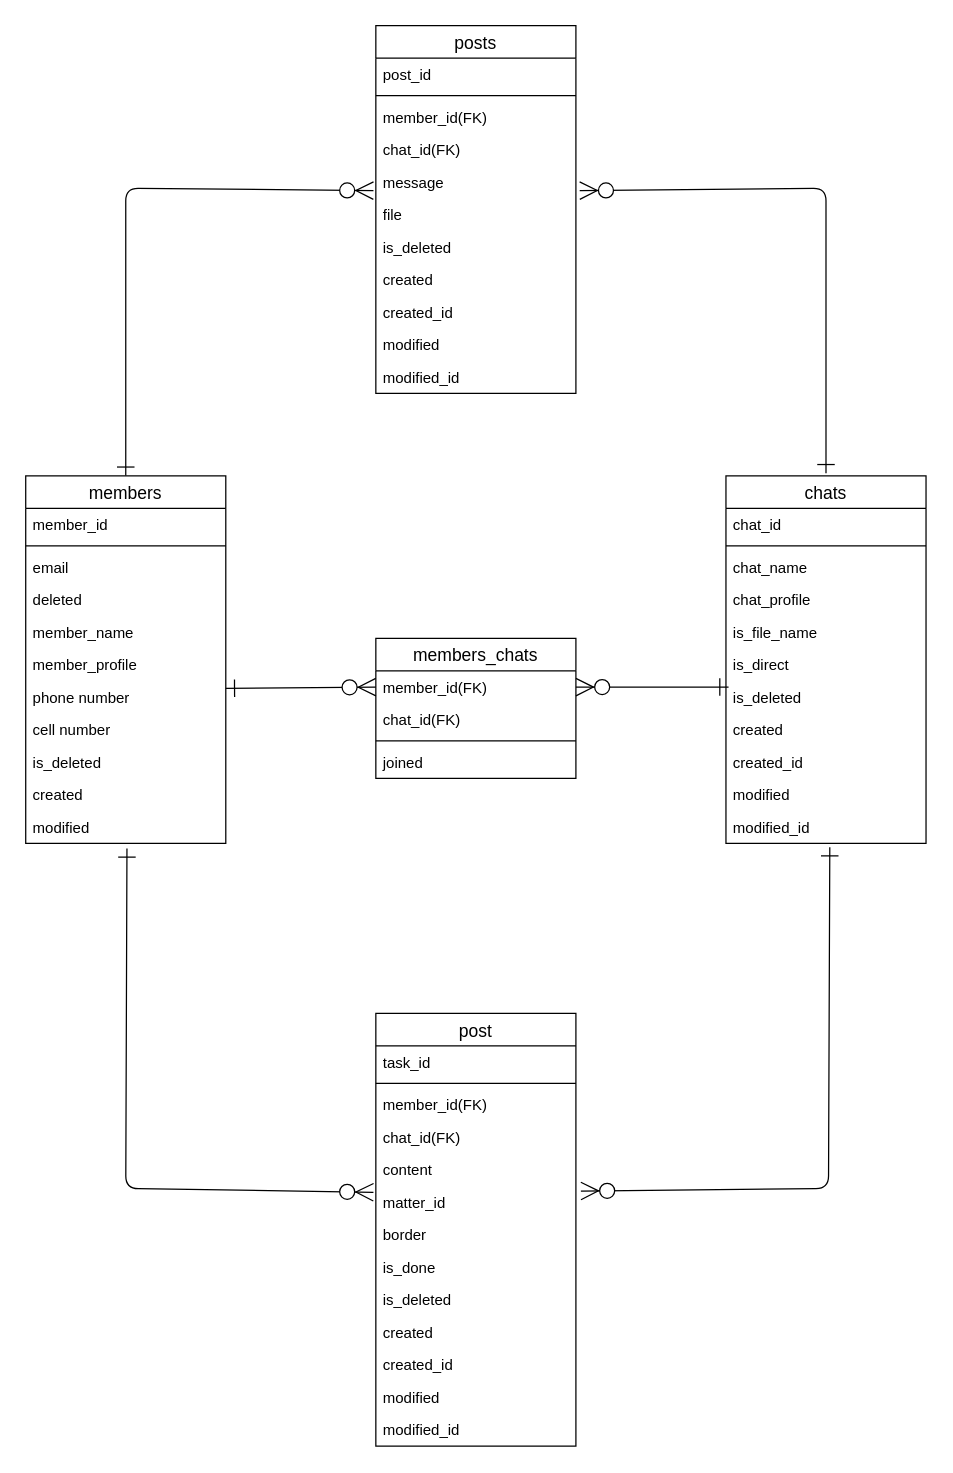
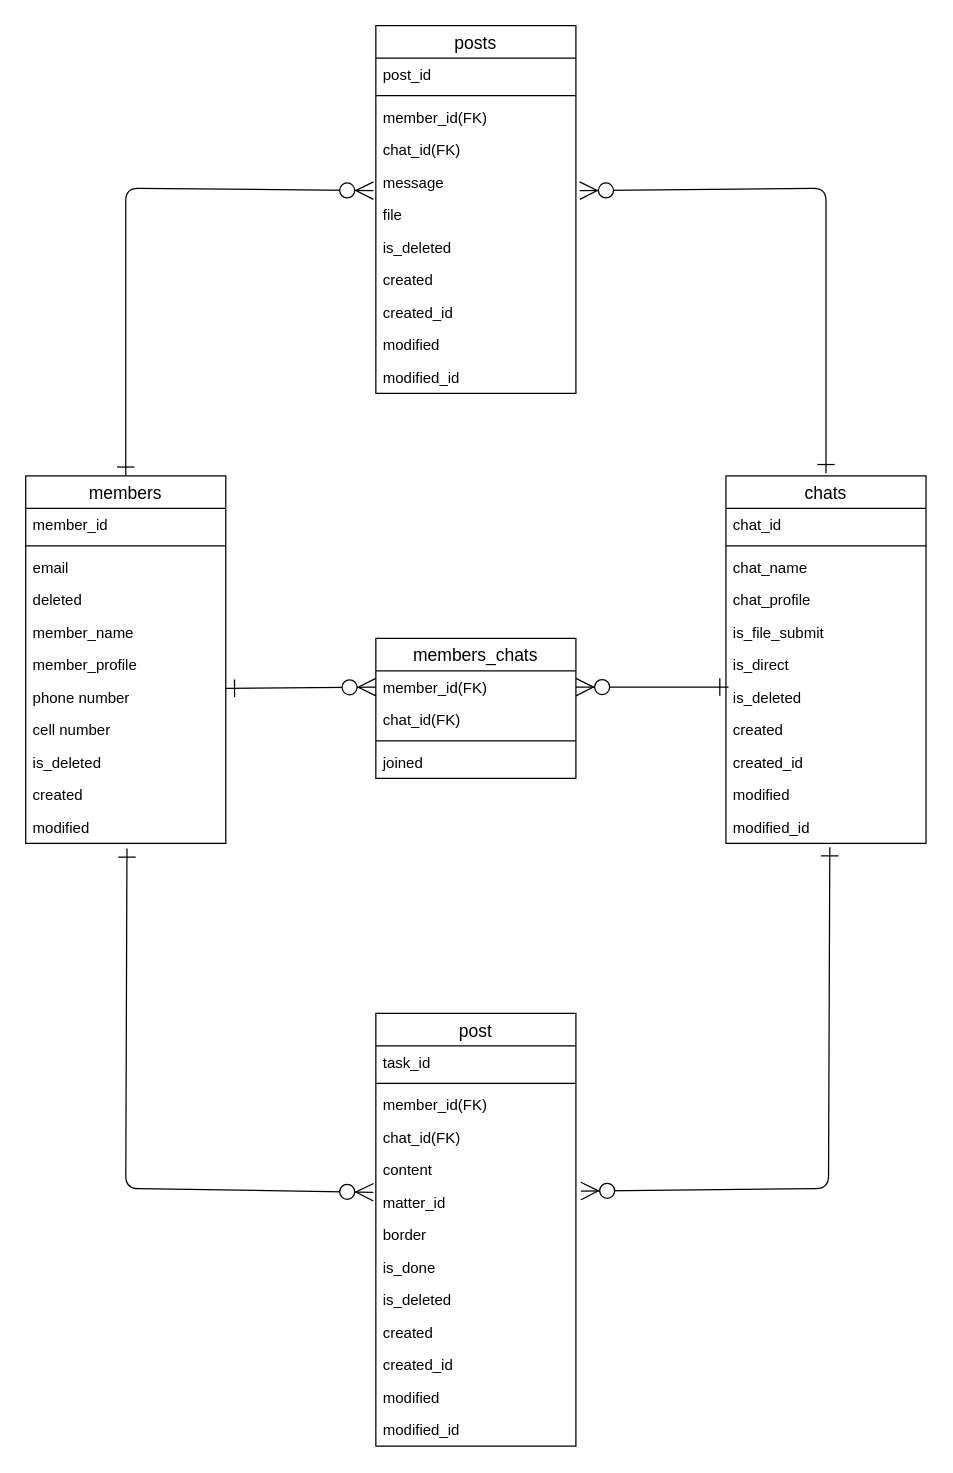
(777, 633) -> (784, 633)
